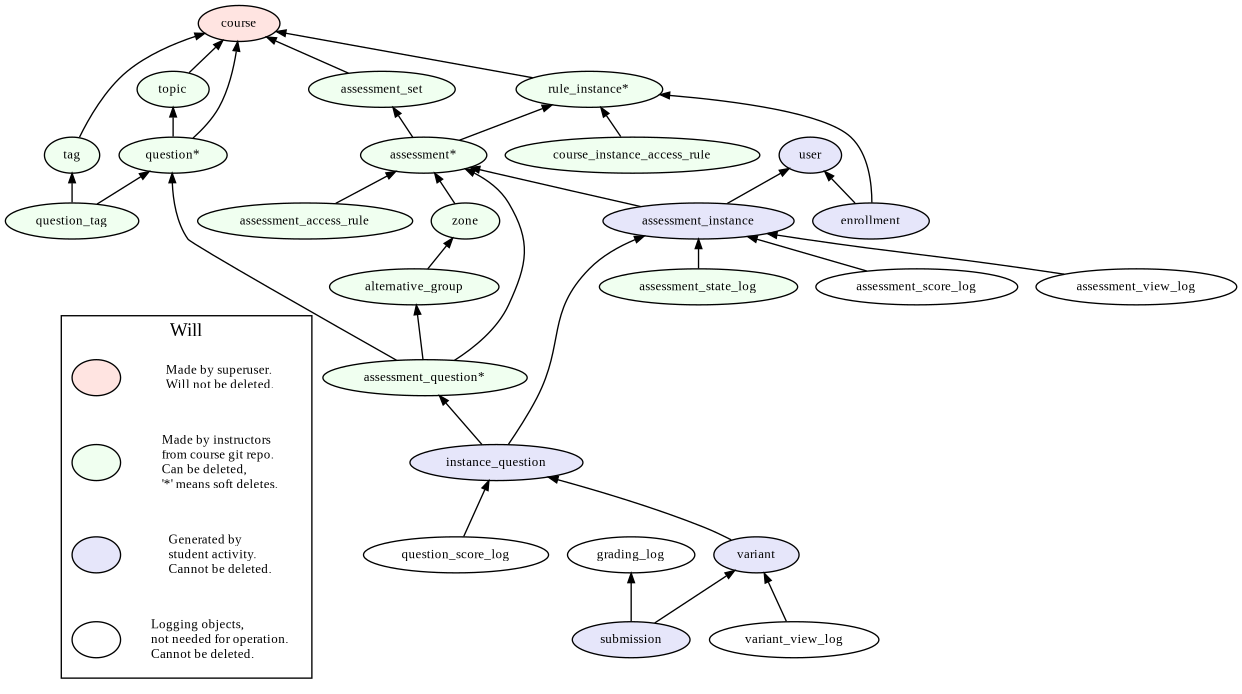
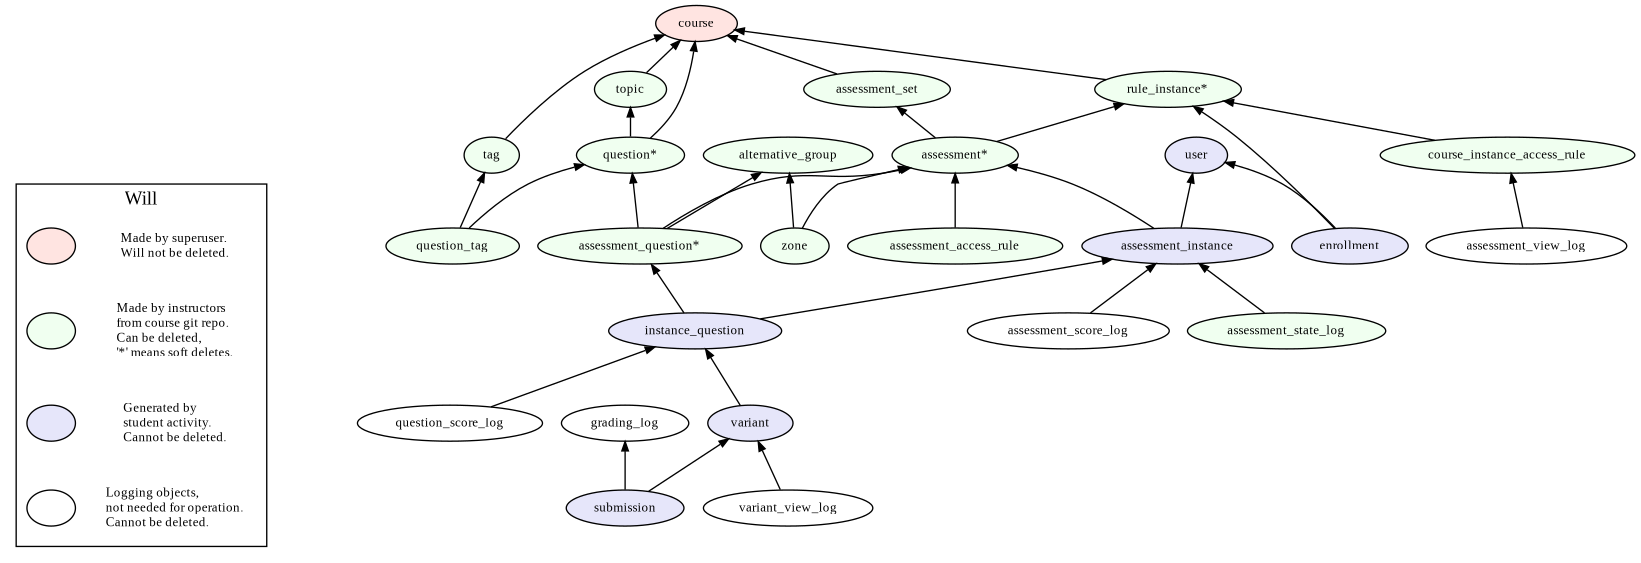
(921, 255) -> (1518, 205)
(437, 257) -> (792, 205)
